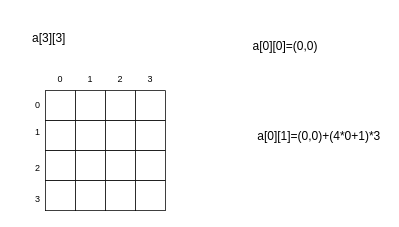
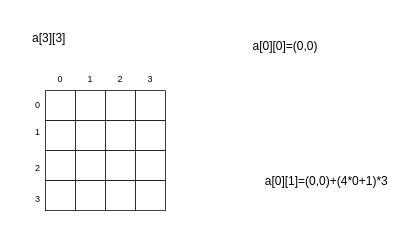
(319, 135) -> (327, 180)
